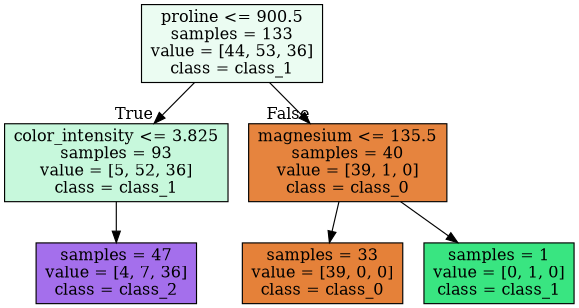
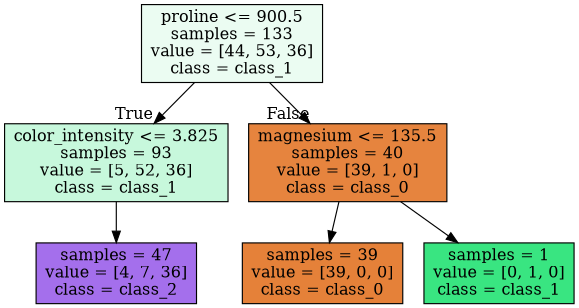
(323, 273) -> (323, 273)
